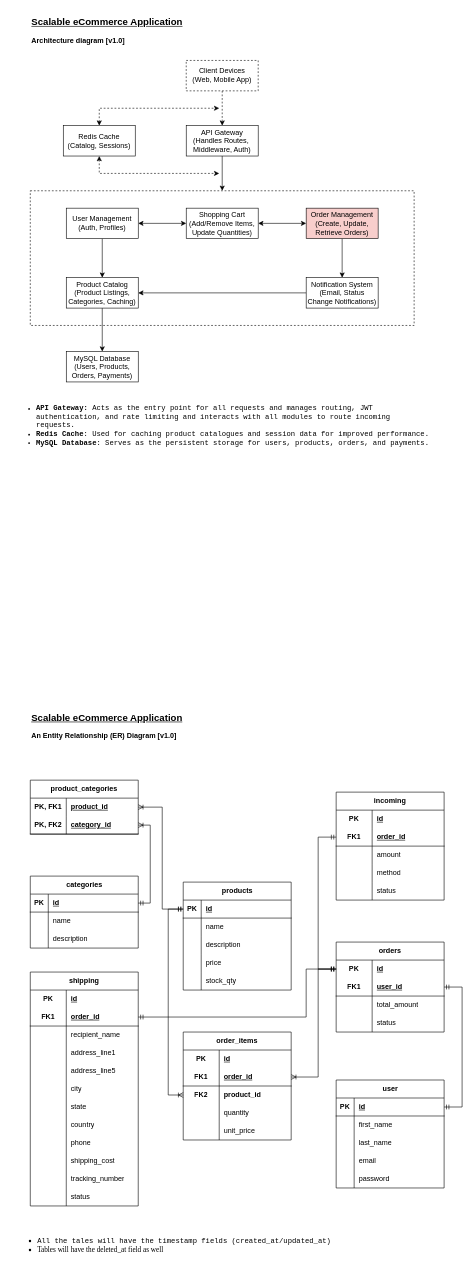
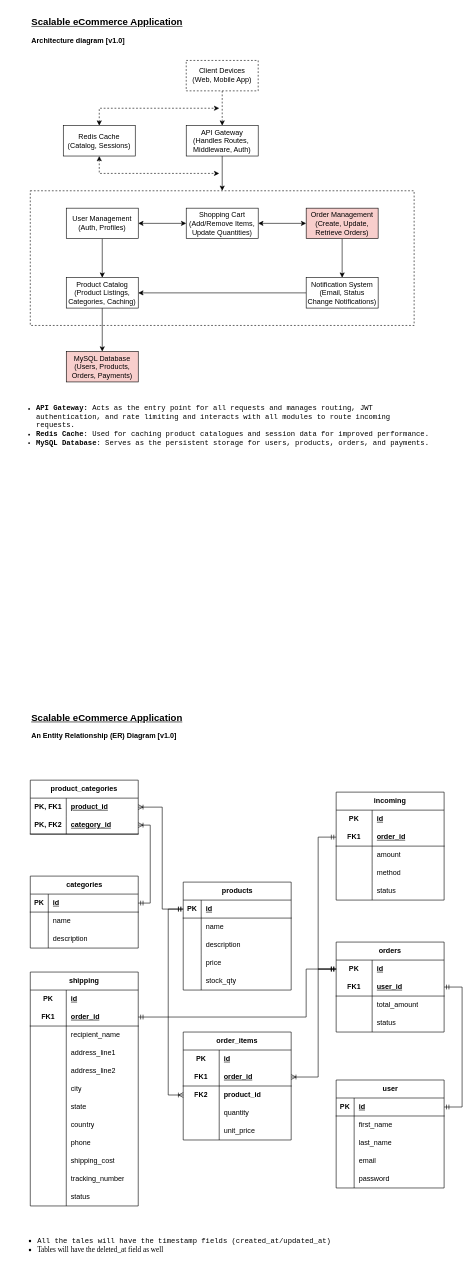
(102, 367) -> (102, 367)
(95, 1071) -> (95, 1071)
